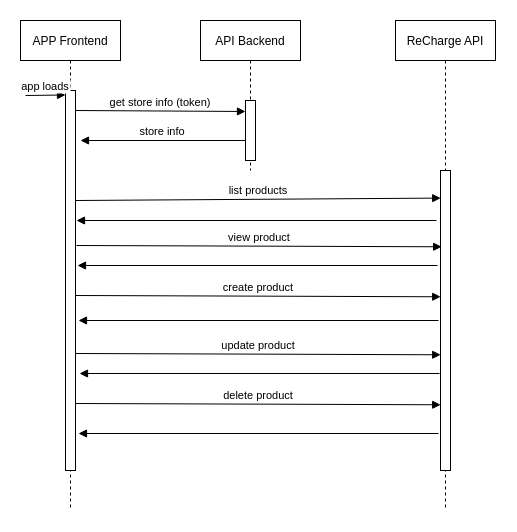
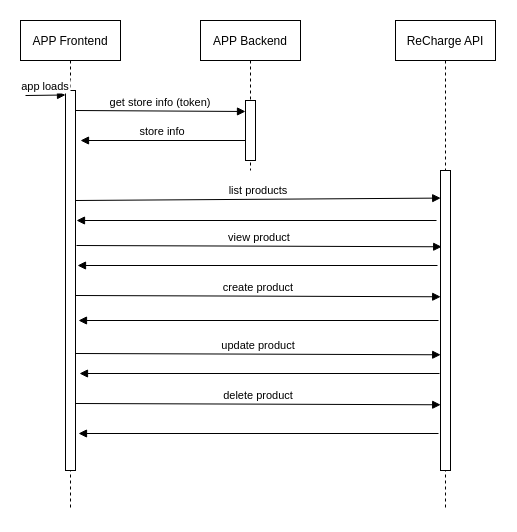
(250, 41) -> (250, 41)
